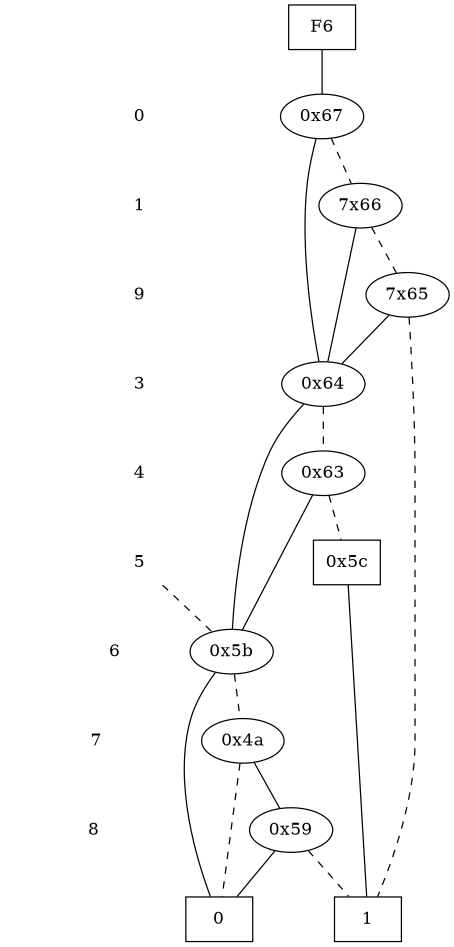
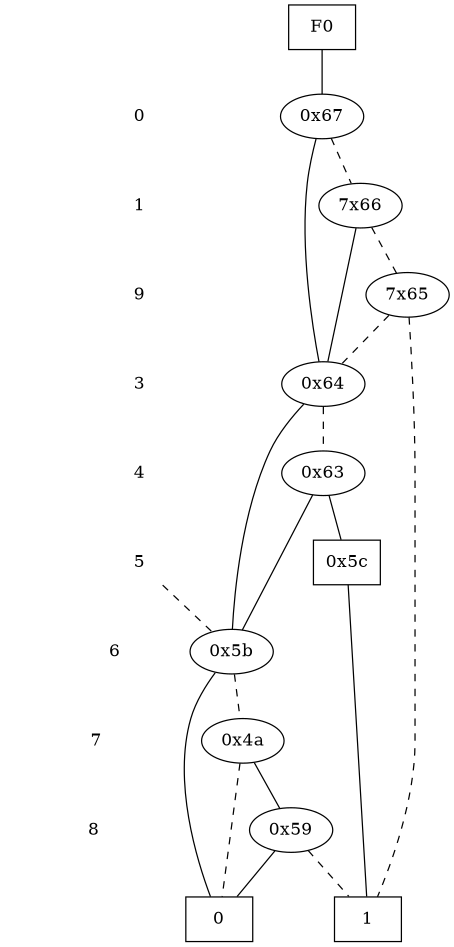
(322, 27) -> (322, 27)
(365, 339) -> (365, 339)
(335, 518) -> (335, 518)
